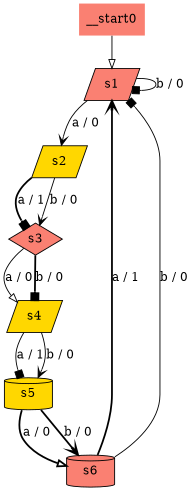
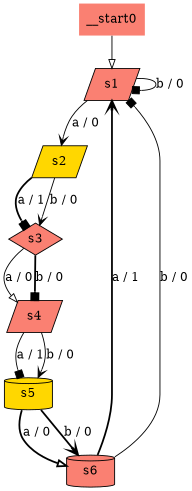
(35, 316) -> (35, 316)
